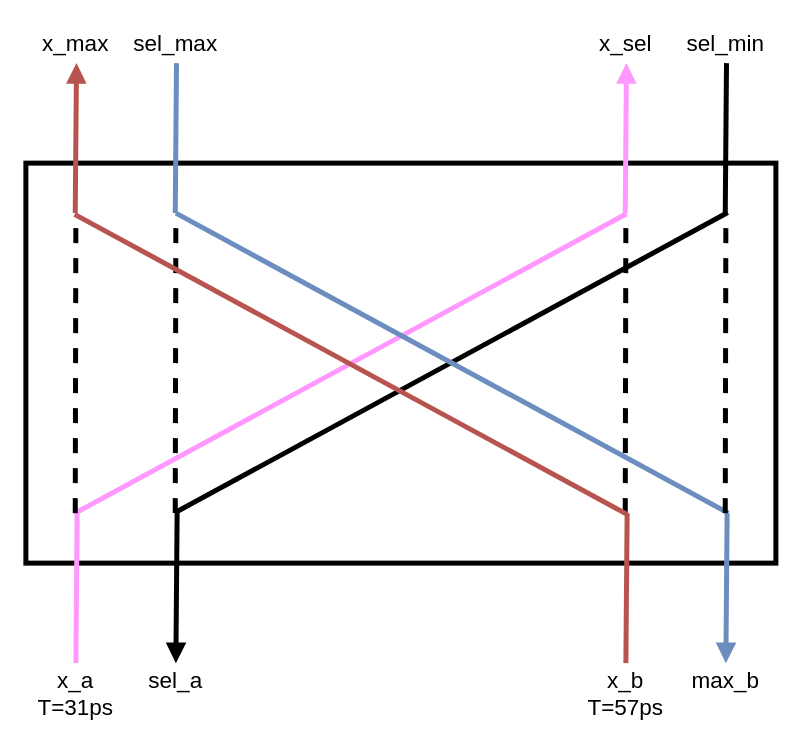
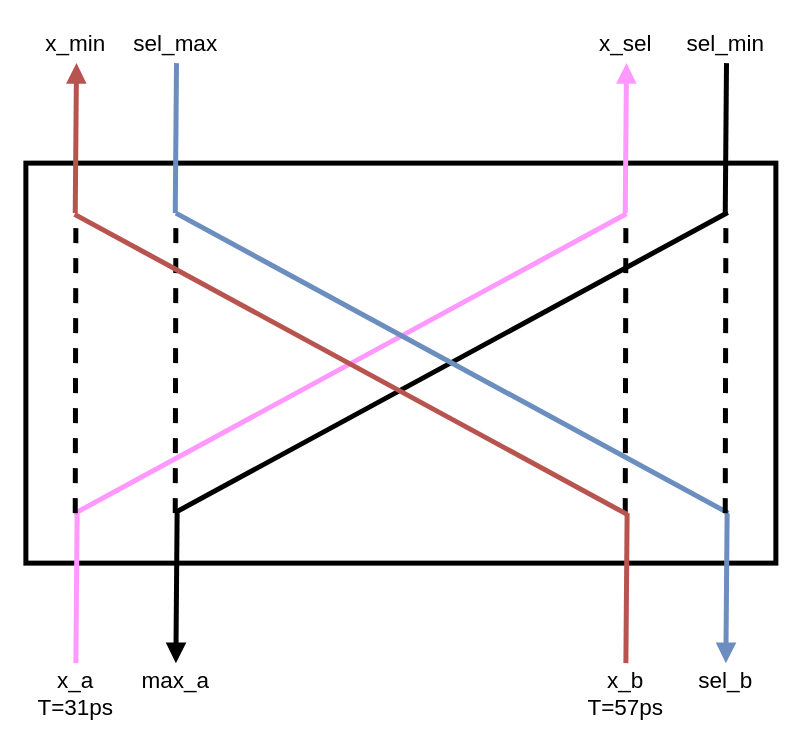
(76, 44) -> (76, 44)
(176, 694) -> (176, 694)
(726, 694) -> (726, 694)
